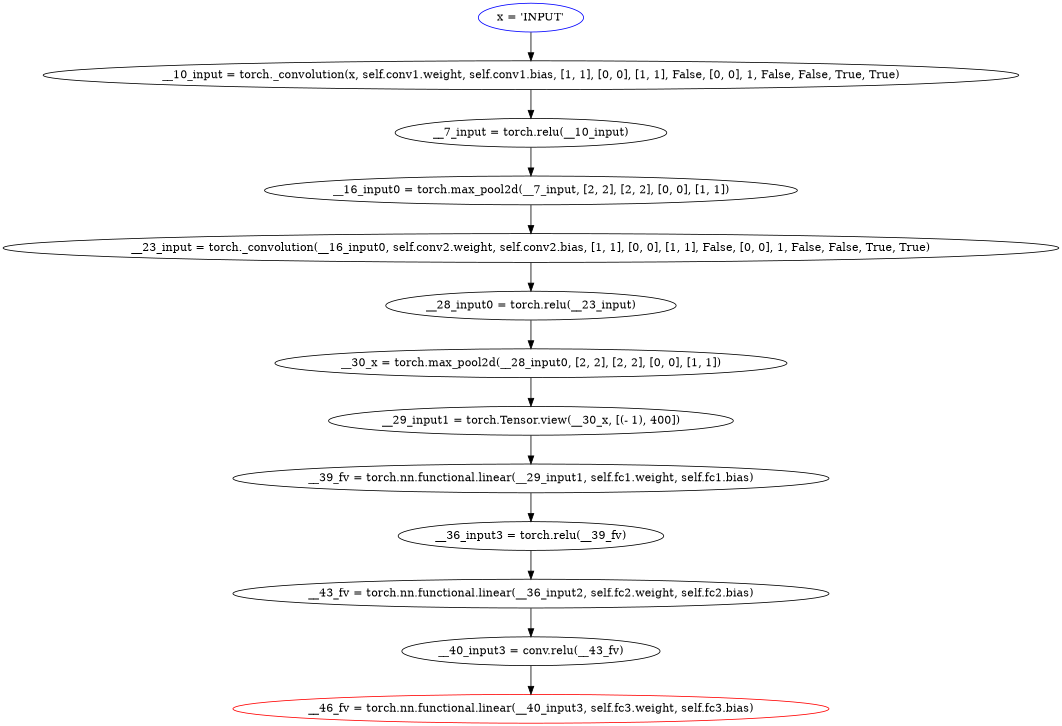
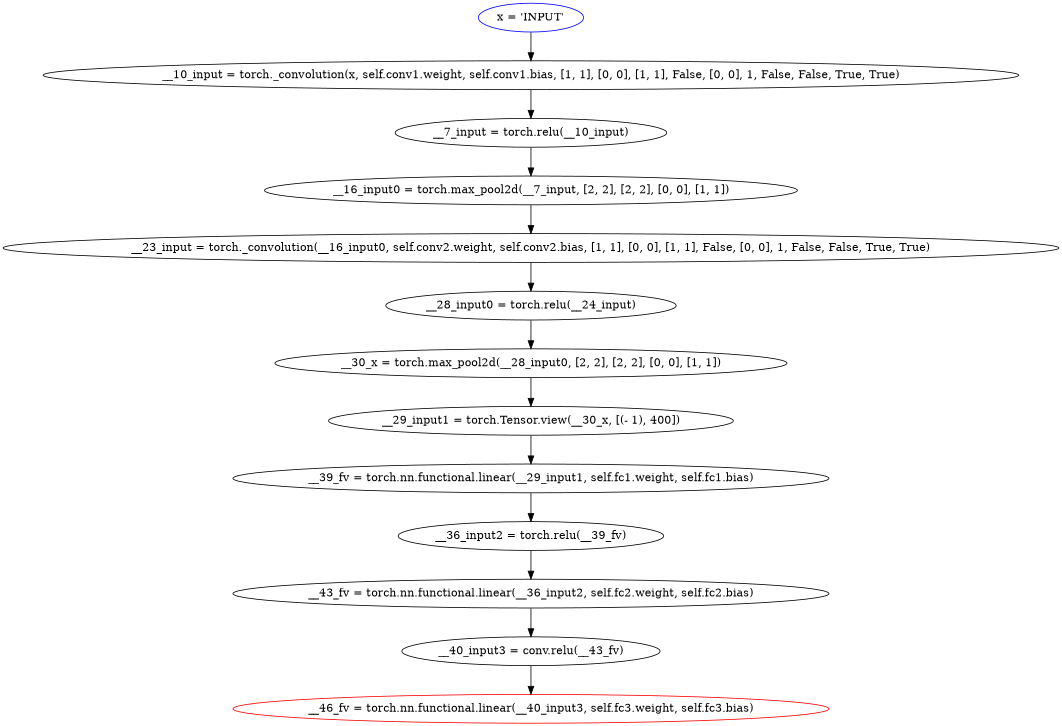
(531, 306) -> (531, 306)
(531, 536) -> (531, 536)
